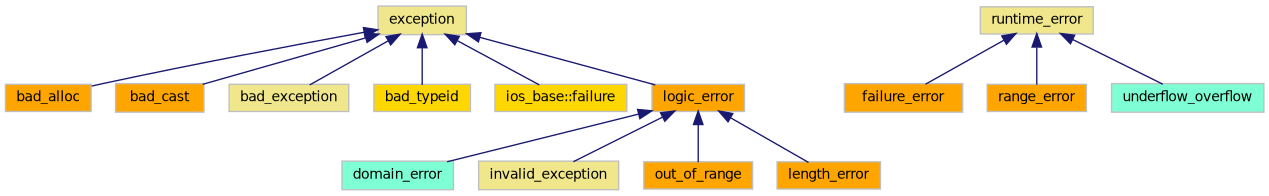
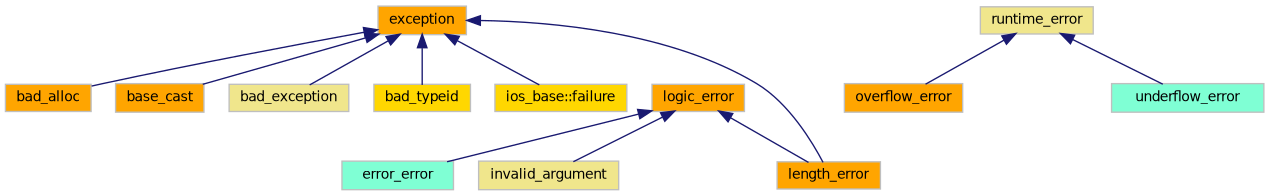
(422, 20) -> (422, 20)
(568, 61) -> (673, 48)
(160, 98) -> (160, 98)
(904, 98) -> (904, 98)
(1037, 98) -> none
(1188, 98) -> (1188, 98)
(398, 175) -> (398, 175)
(549, 175) -> (549, 175)
(698, 175) -> none
